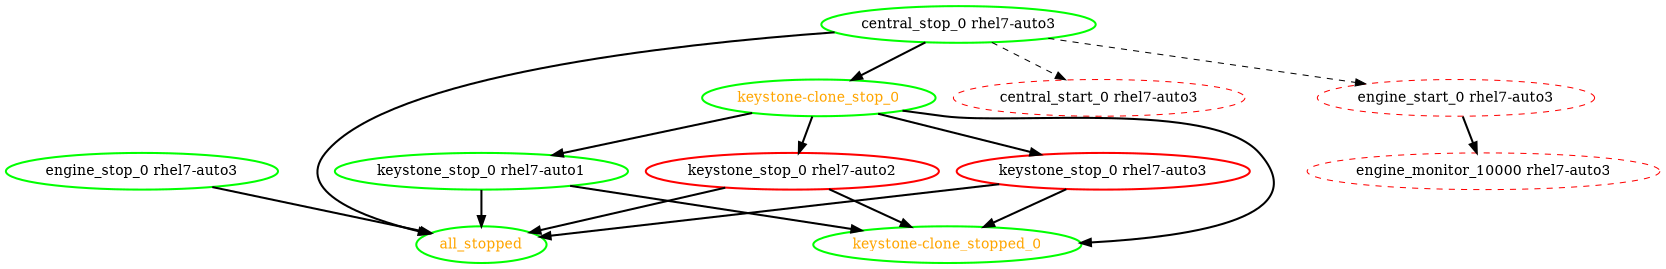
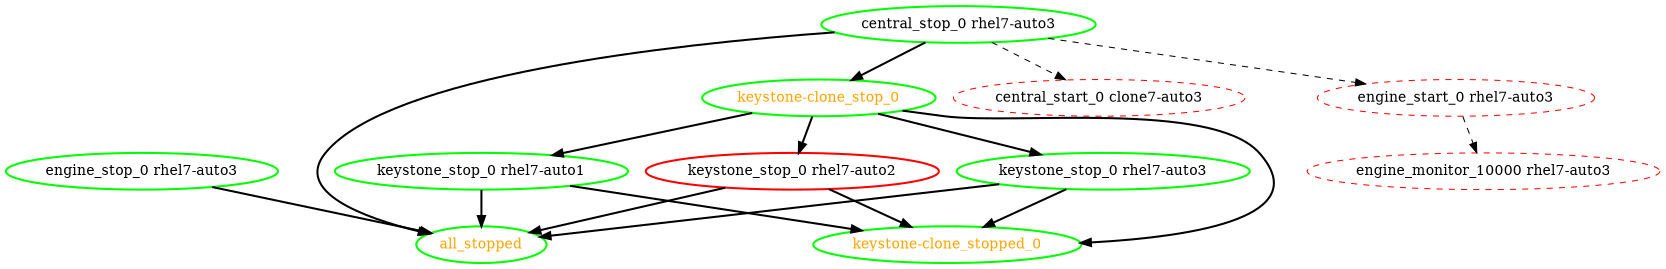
(1099, 98) -> (1099, 98)
(1468, 130) -> (1468, 130)
(1103, 171) -> (1103, 171)
